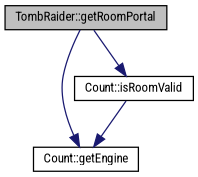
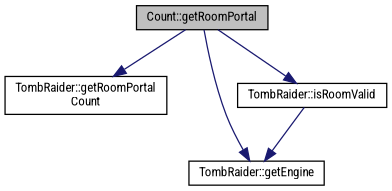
(86, 18) -> (202, 18)
(134, 88) -> (312, 95)
none -> (86, 95)
(86, 159) -> (257, 173)
